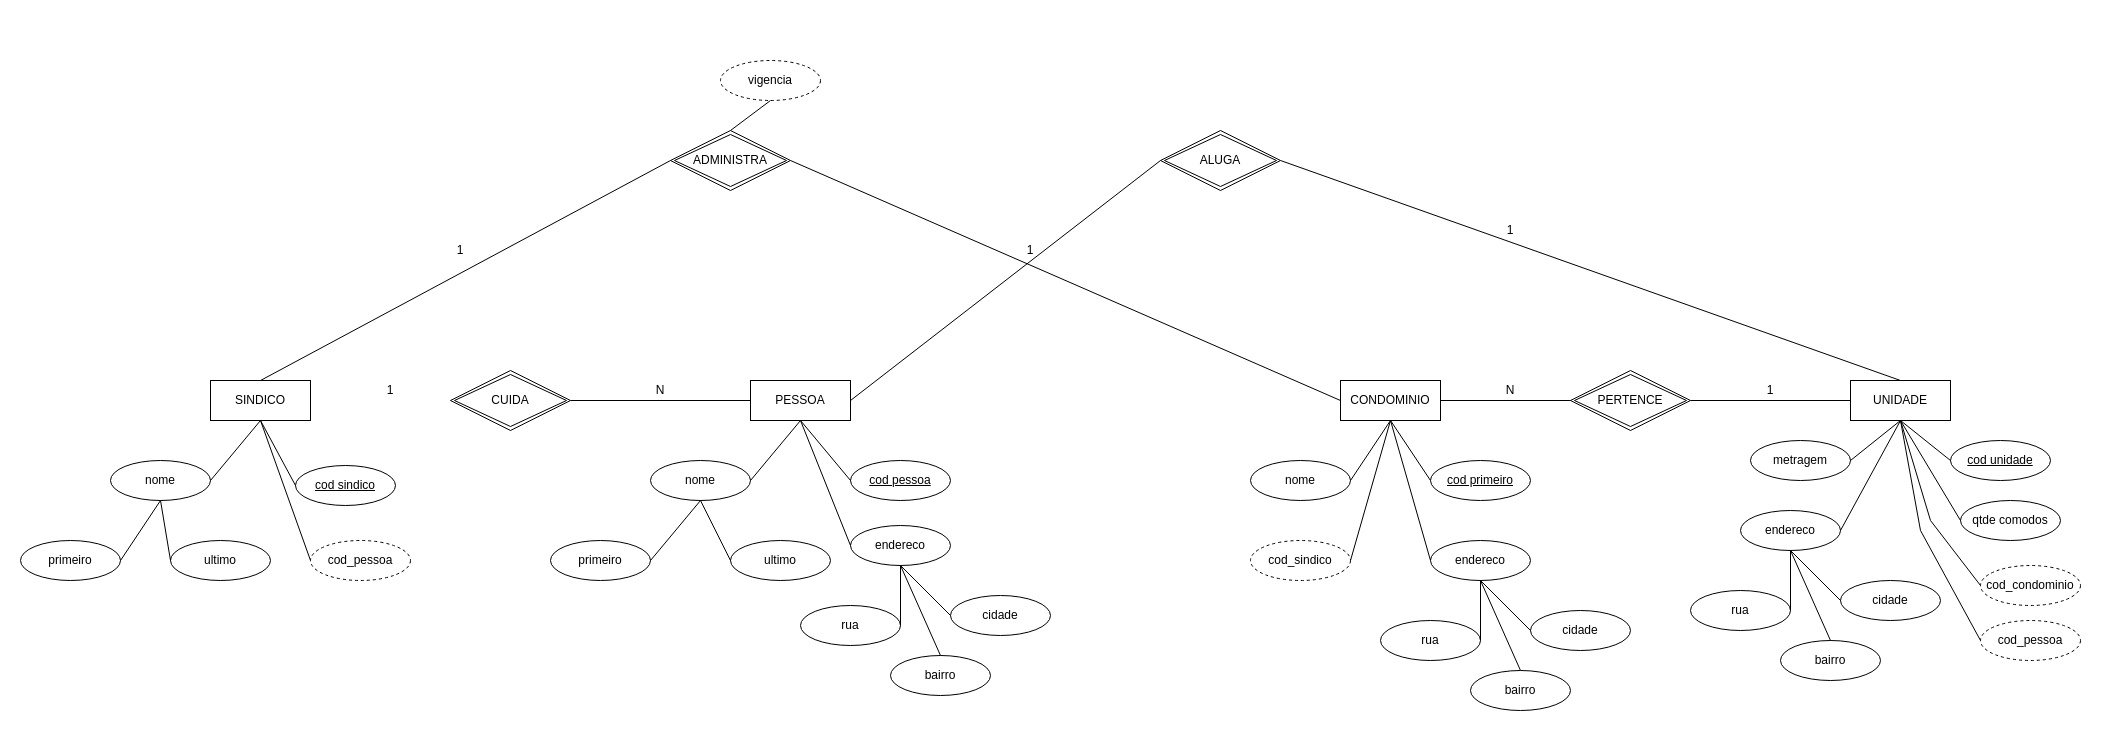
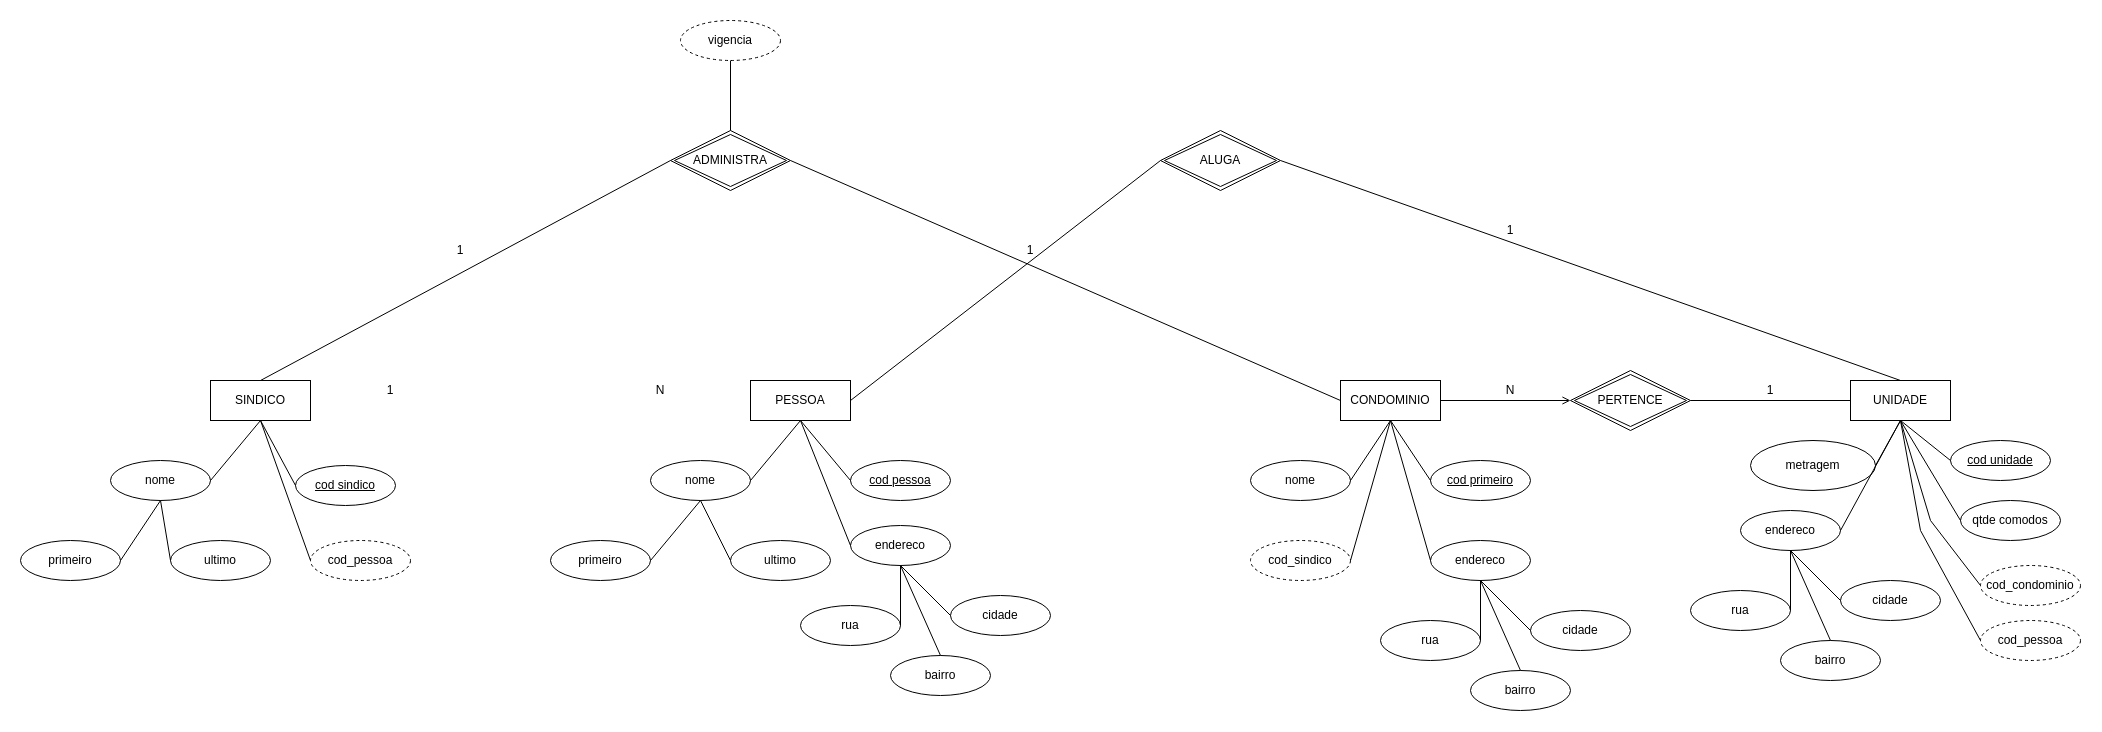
(771, 81) -> (731, 41)
(511, 401) -> none
(661, 401) -> none
(1565, 401) -> (1565, 401)
(1801, 461) -> (1813, 466)
